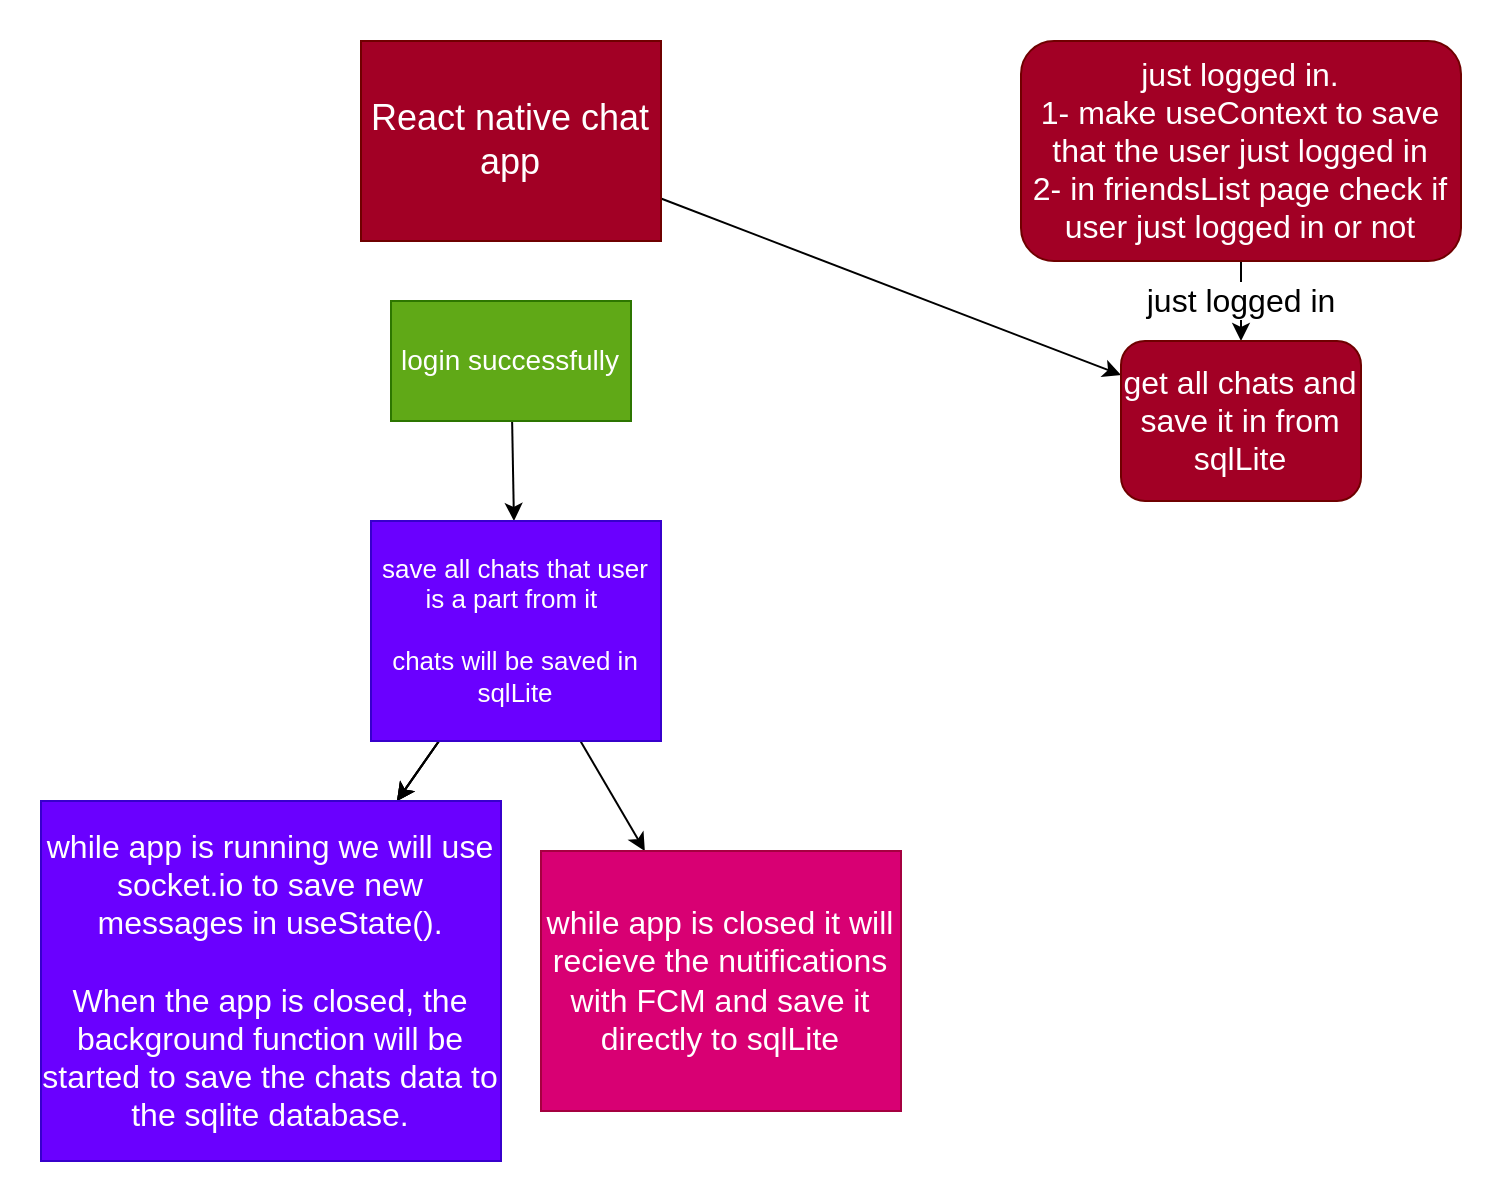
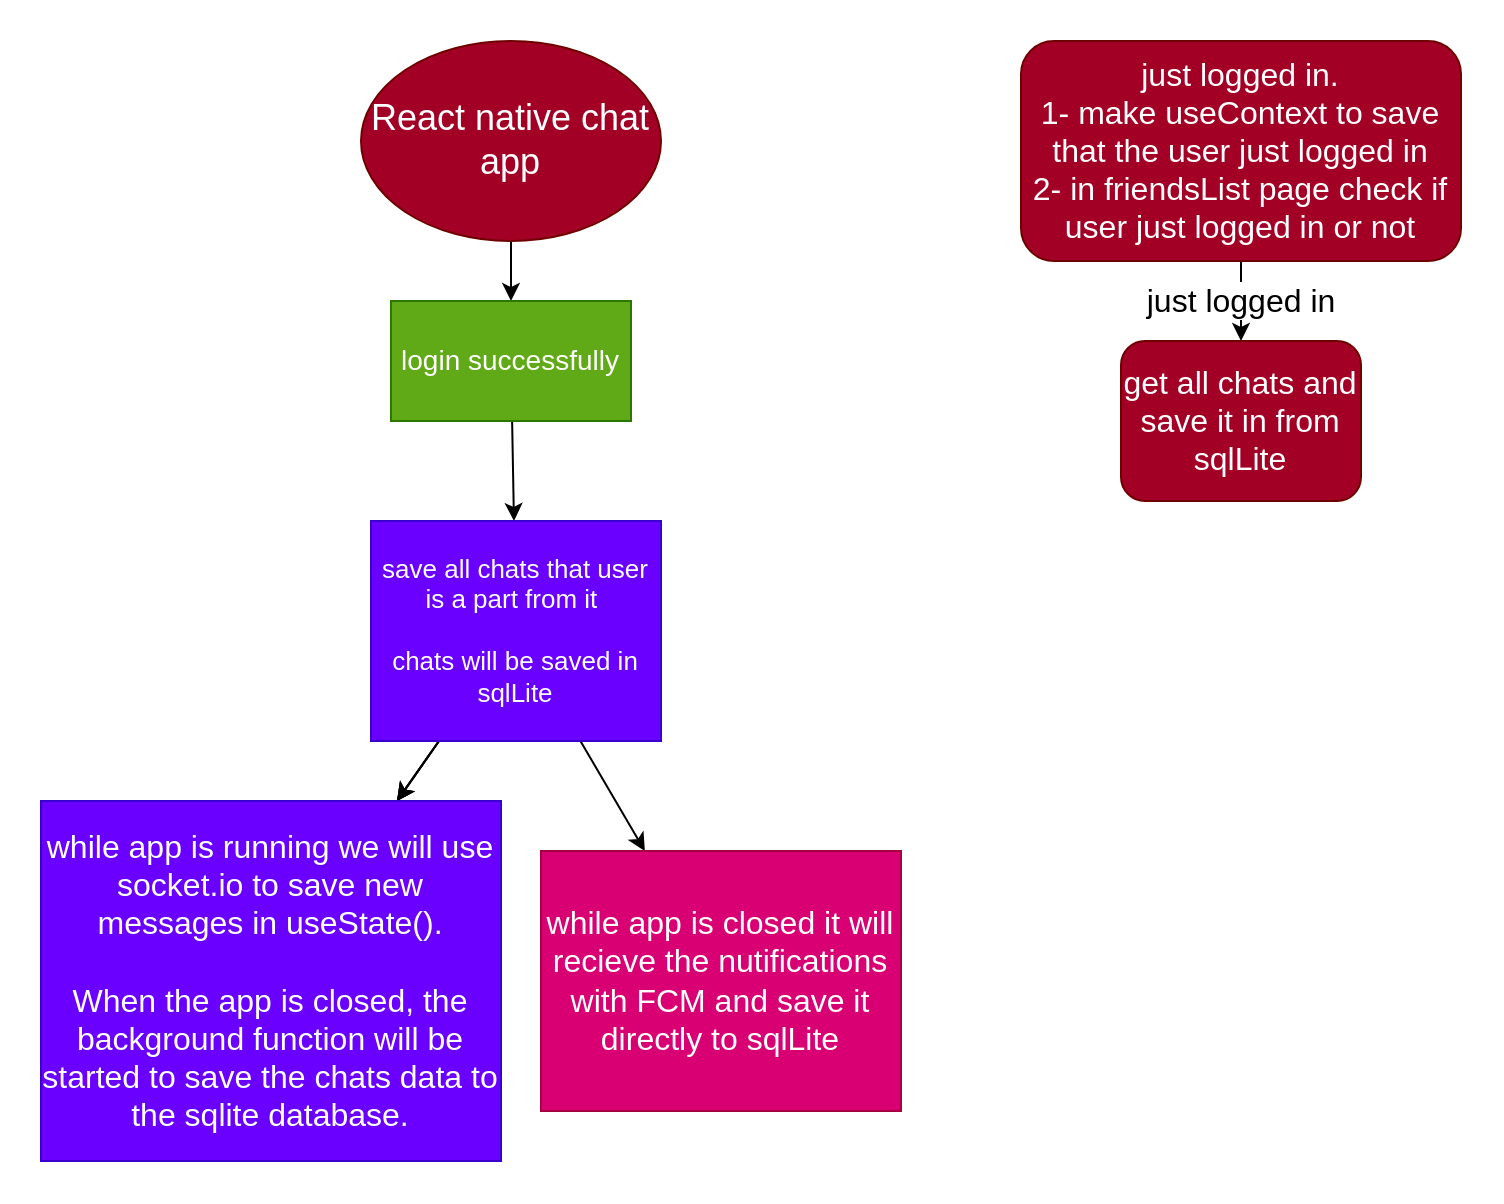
(511, 141) -> (511, 141)
(885, 284) -> (511, 264)
